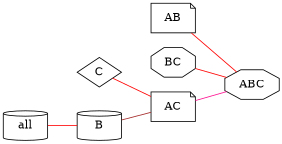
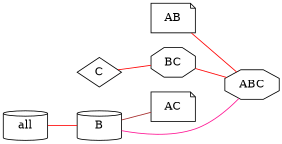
(132, 87) -> (134, 68)
(211, 96) -> (185, 132)
